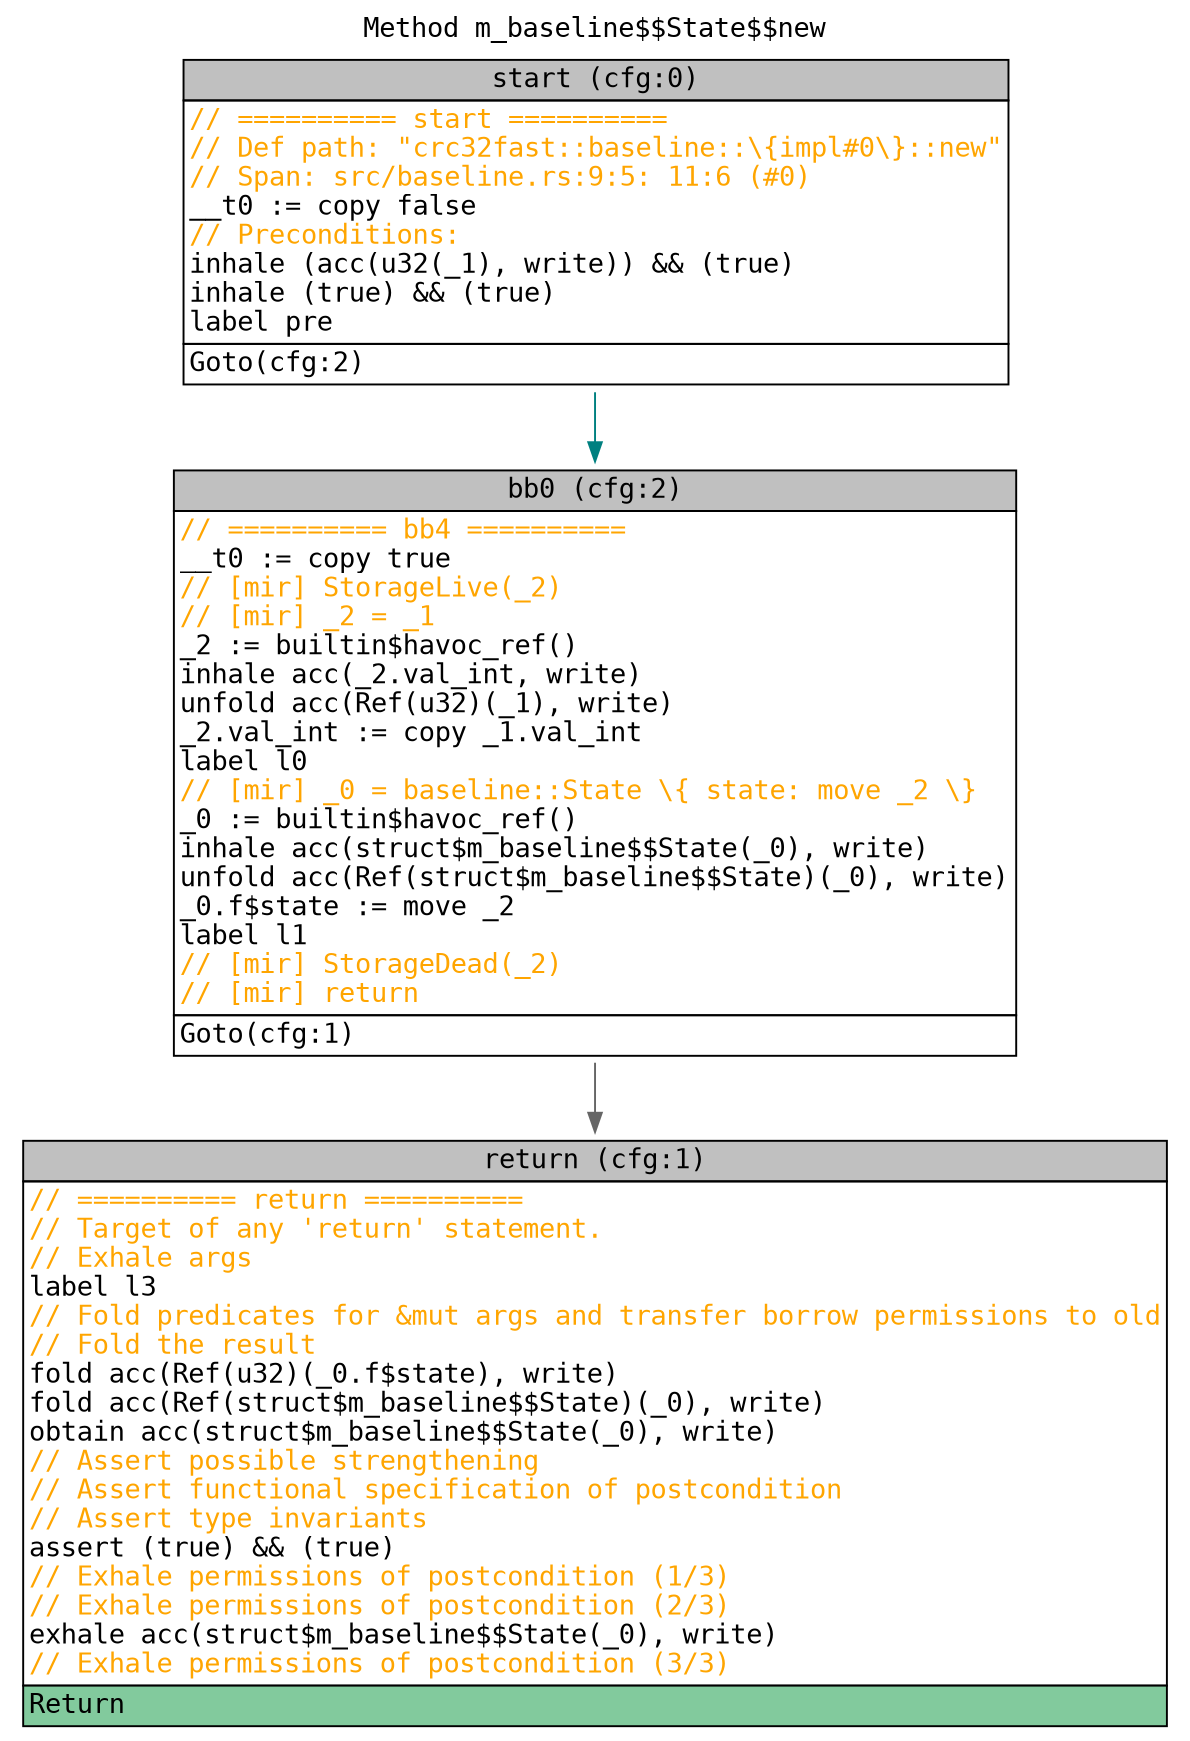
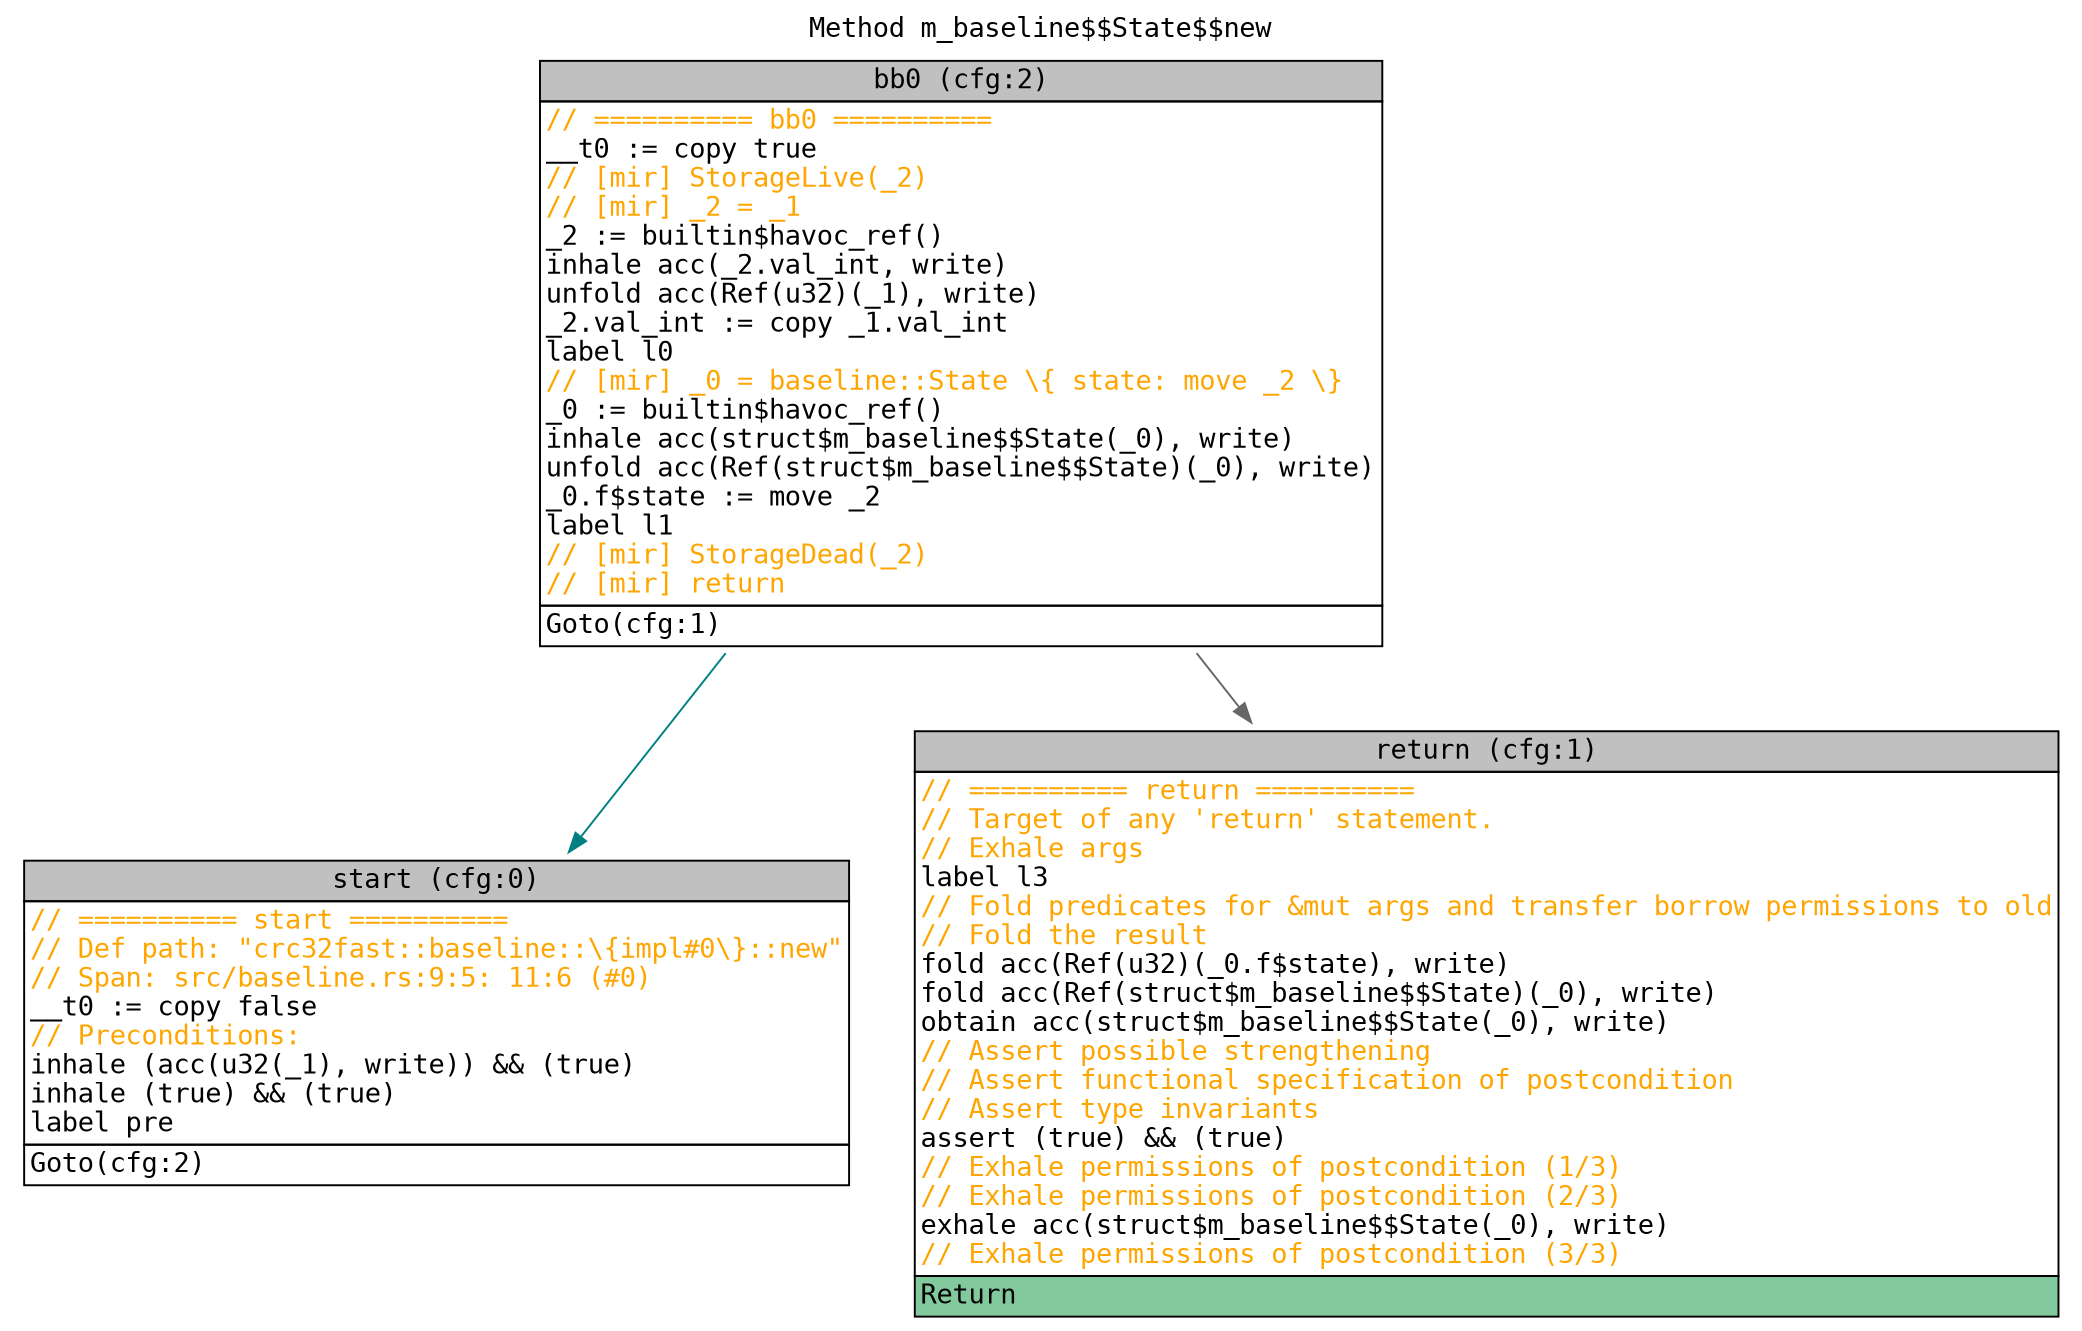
(595, 417) -> (653, 745)
(404, 530) -> (770, 121)
